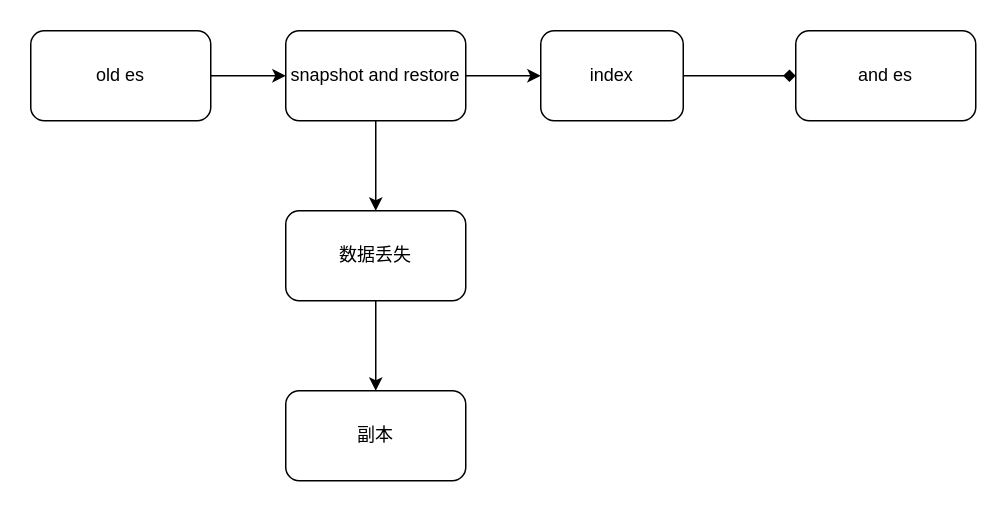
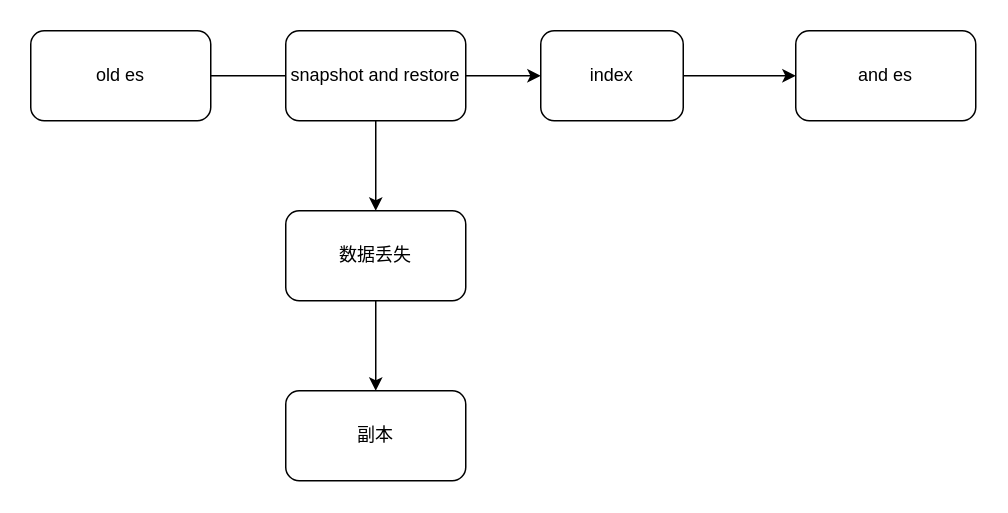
(274, 76) -> (278, 76)
(783, 76) -> (784, 76)
